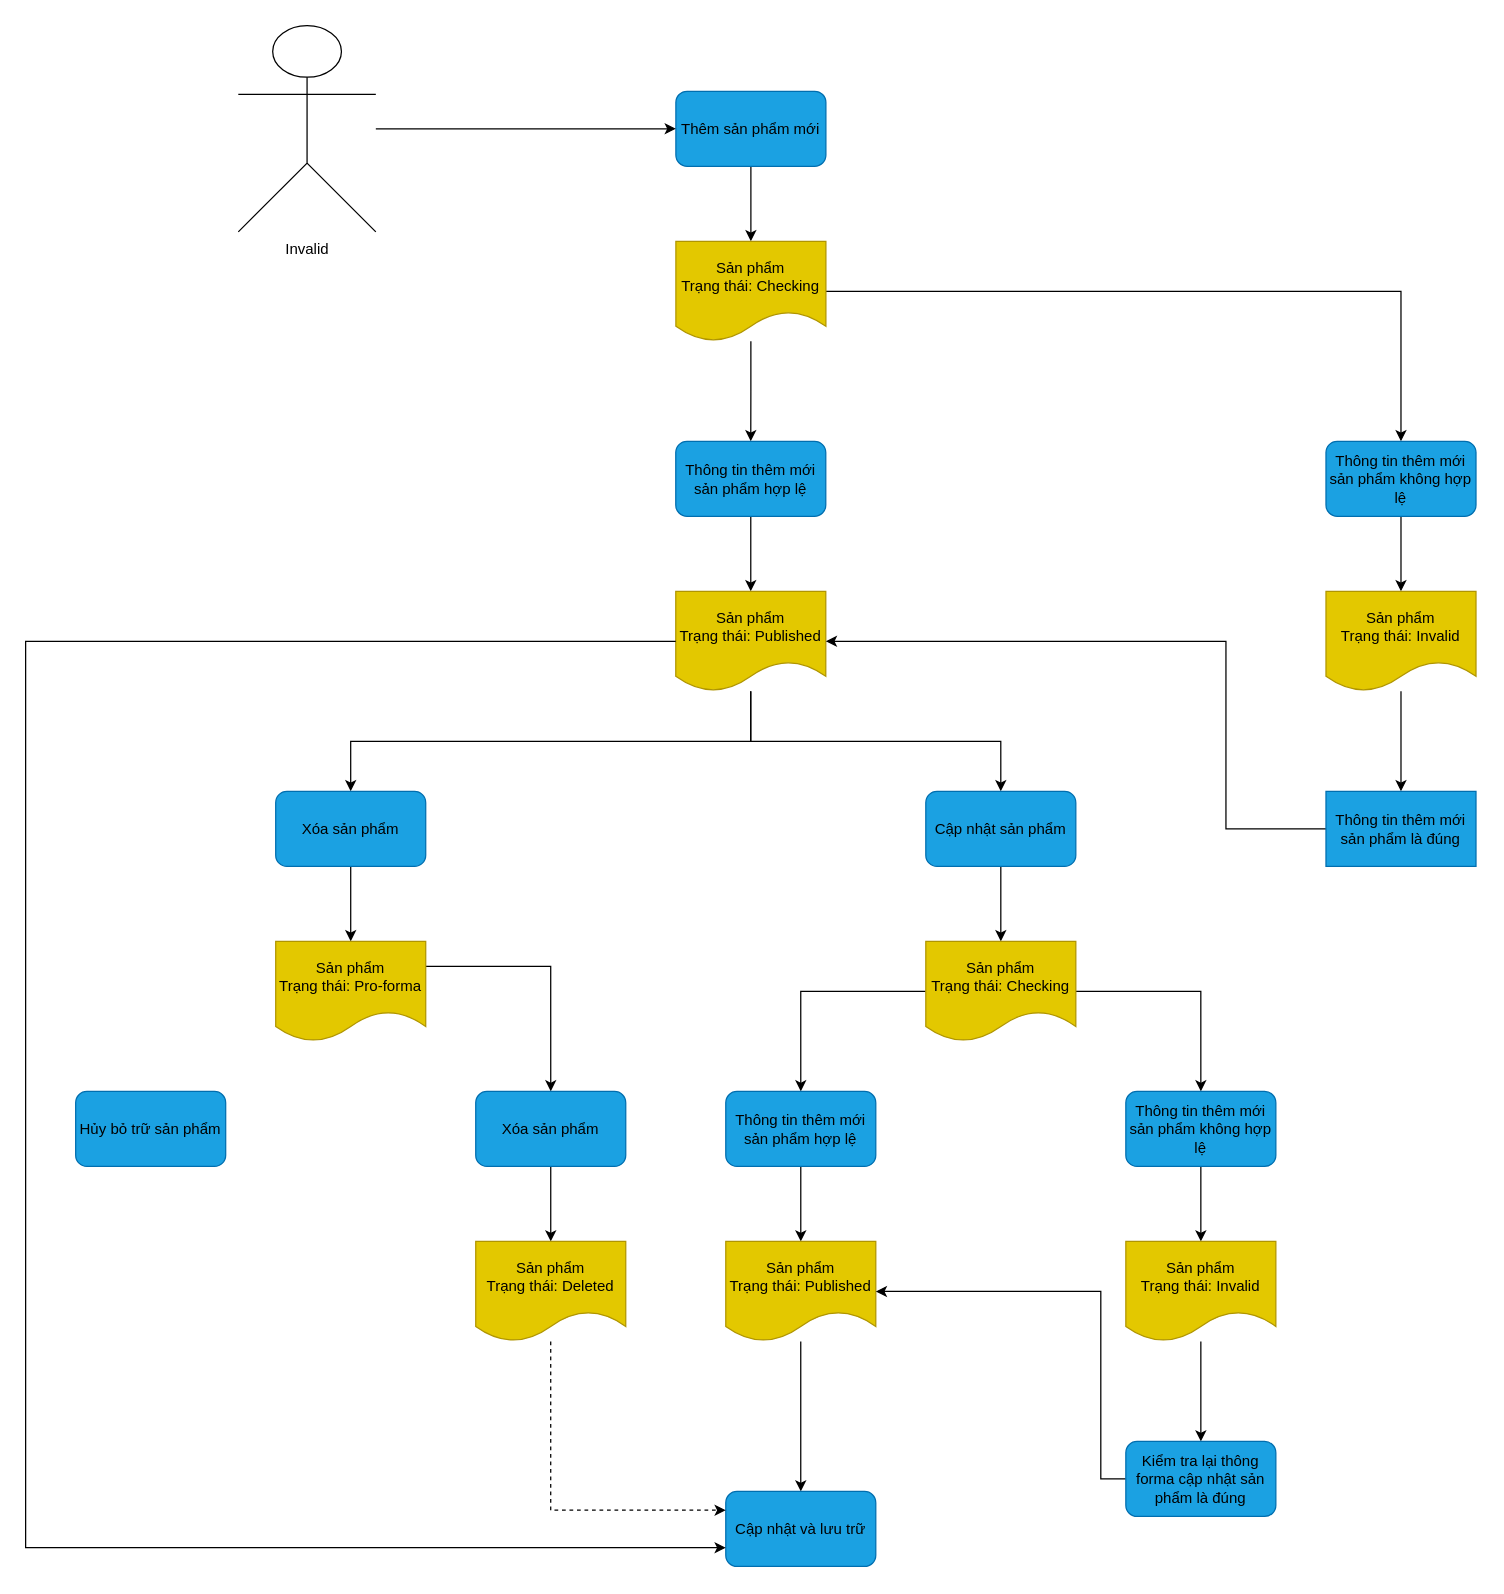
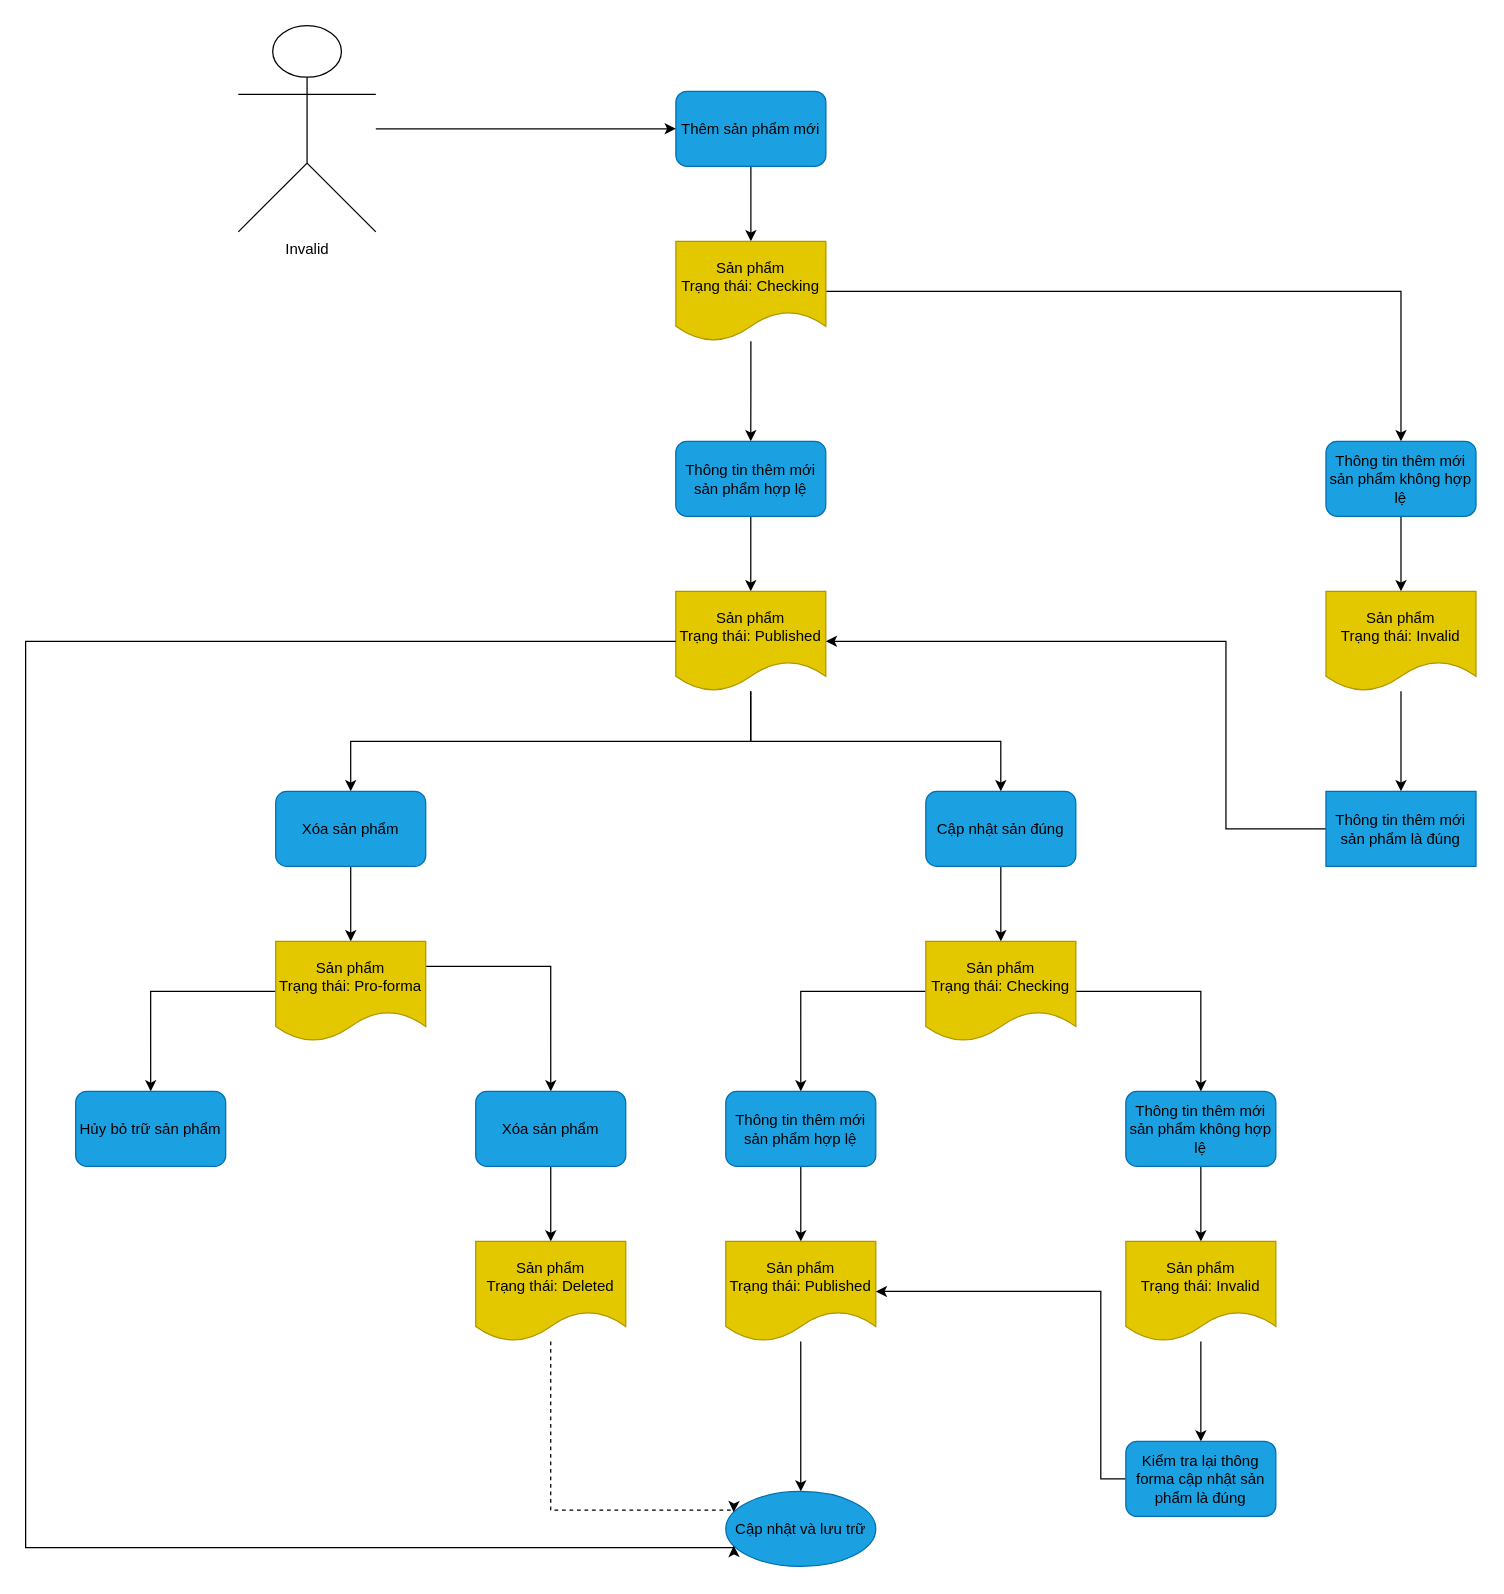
(1001, 829) -> (1001, 829)
none -> (168, 991)
(801, 1529) -> (801, 1529)
